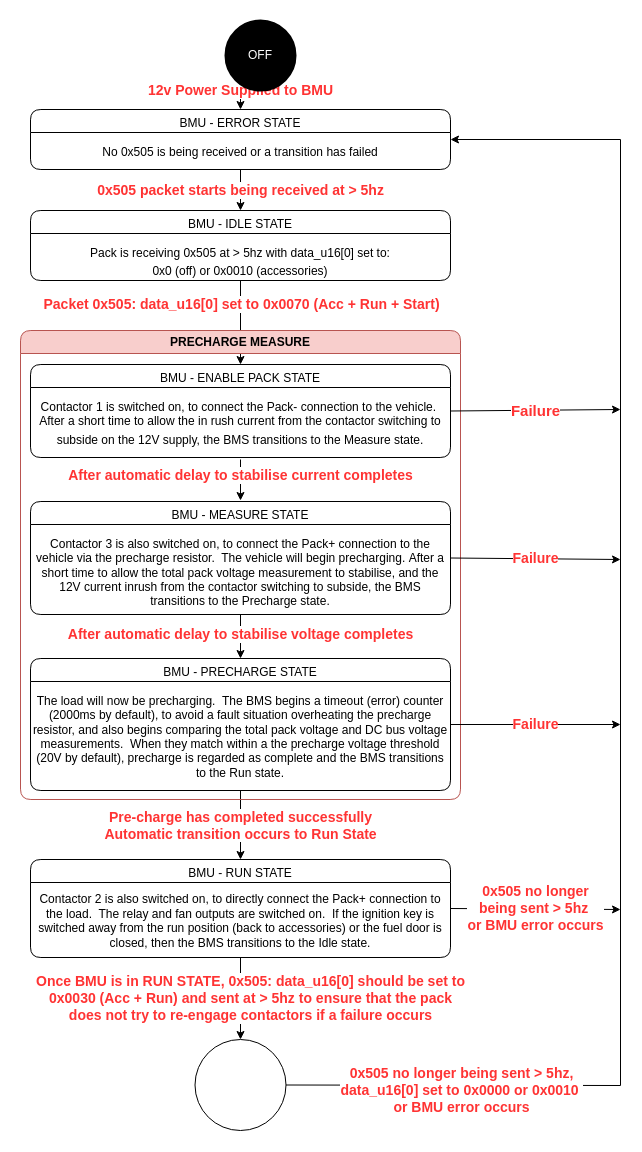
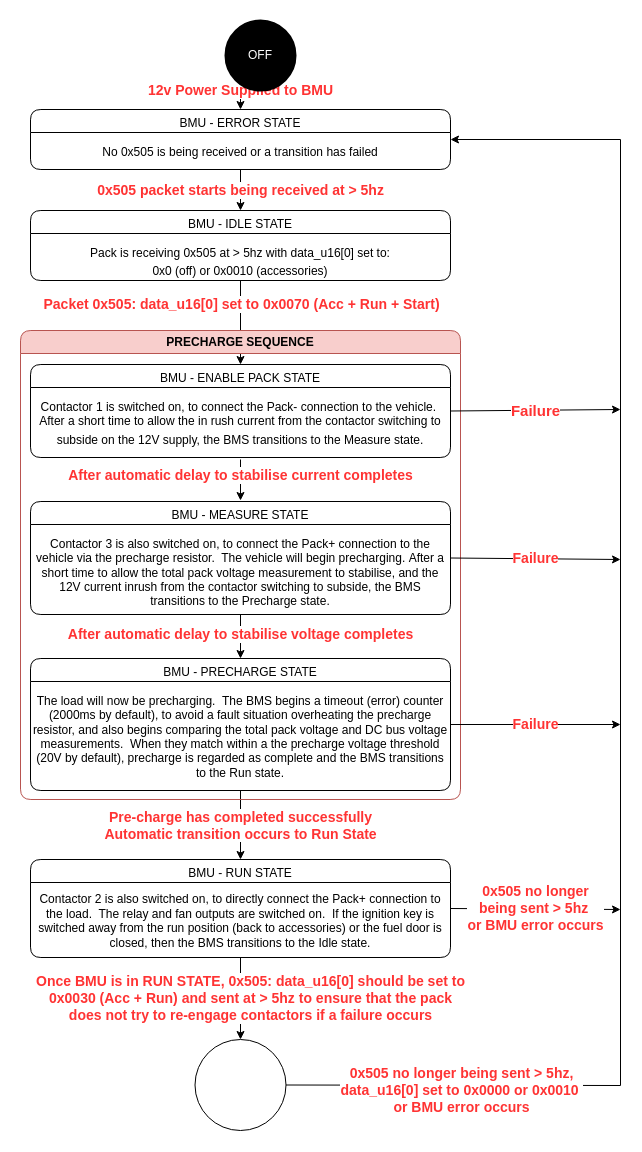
(241, 343) -> (241, 343)
